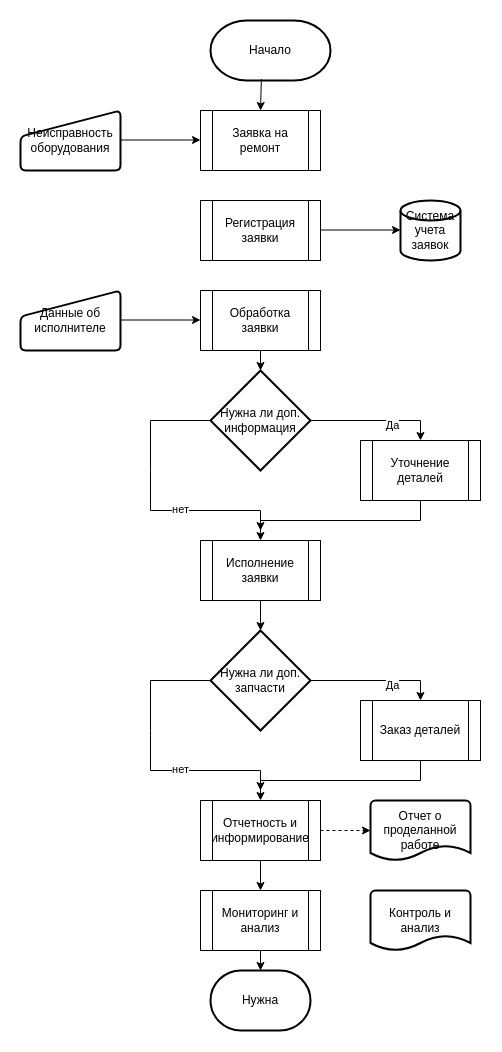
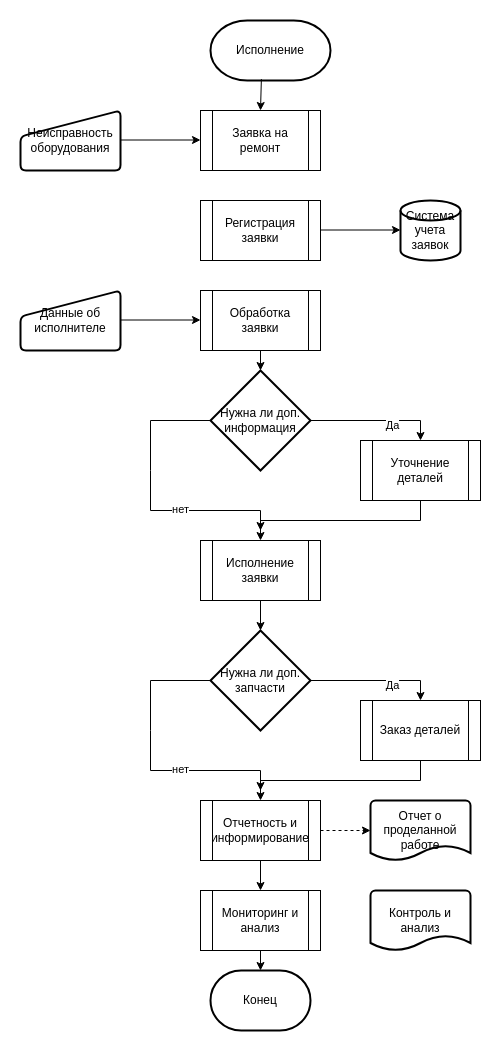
(271, 51) -> (271, 51)
(261, 1001) -> (261, 1001)
